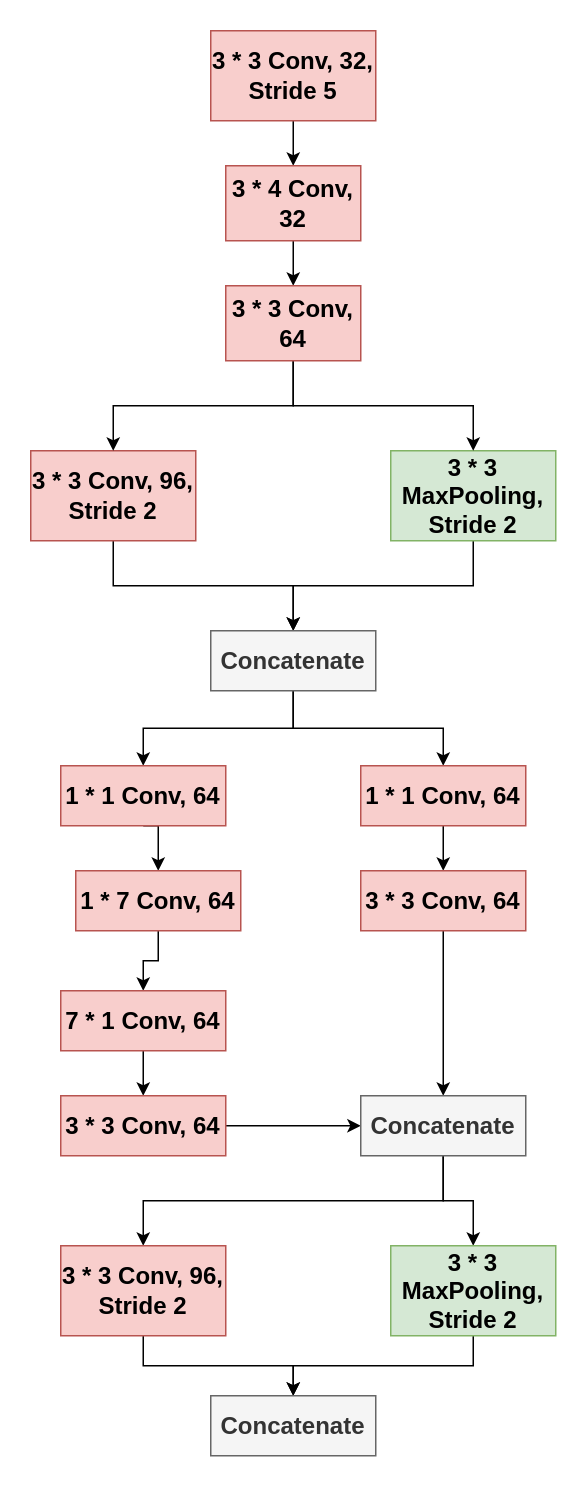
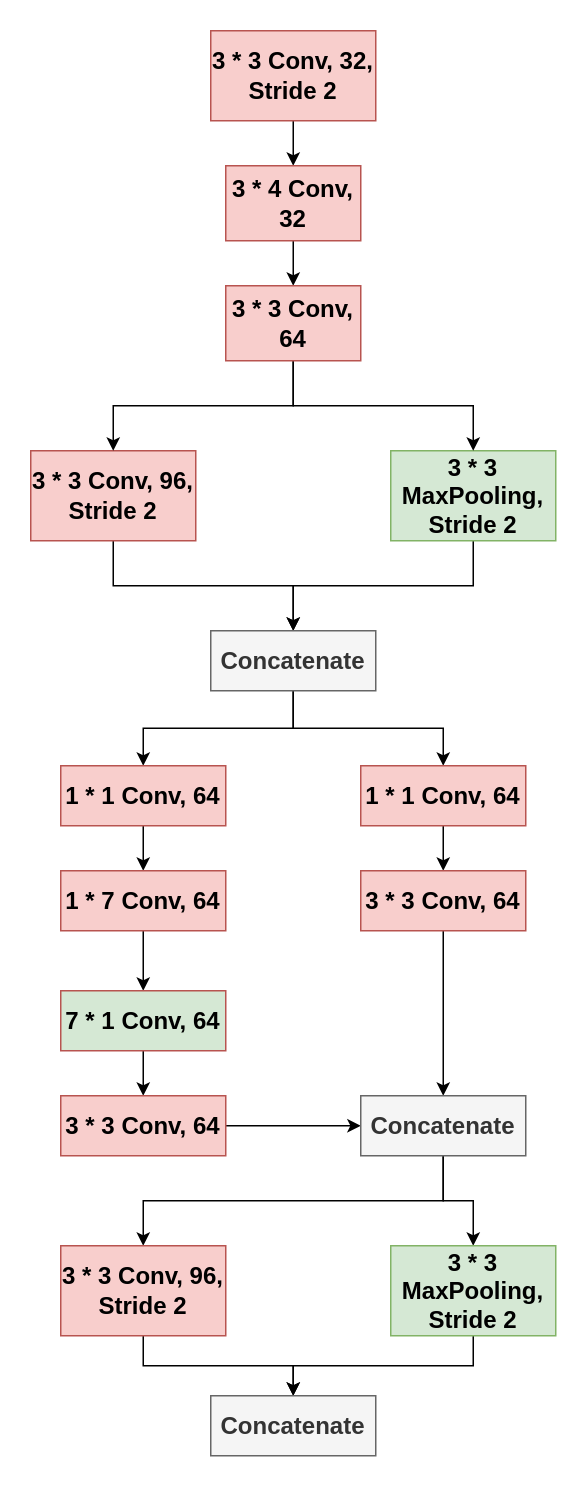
(293, 76) -> (293, 76)
(158, 901) -> (143, 901)
(143, 1021) -> (143, 1021)
